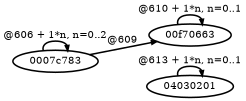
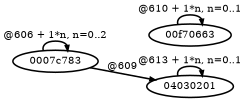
(121, 49) -> (120, 73)
